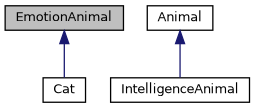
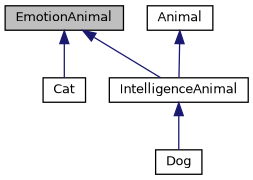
none -> (127, 58)
none -> (179, 162)
